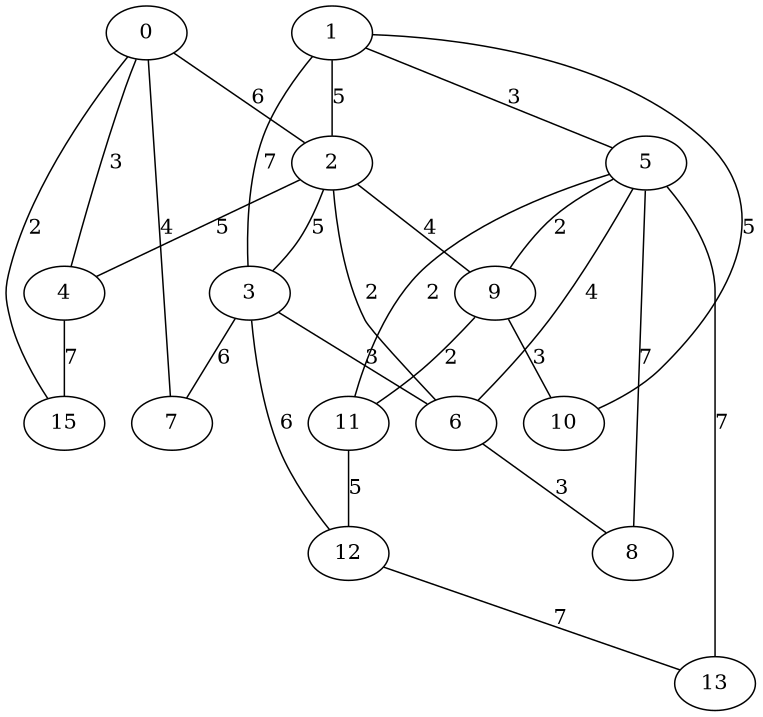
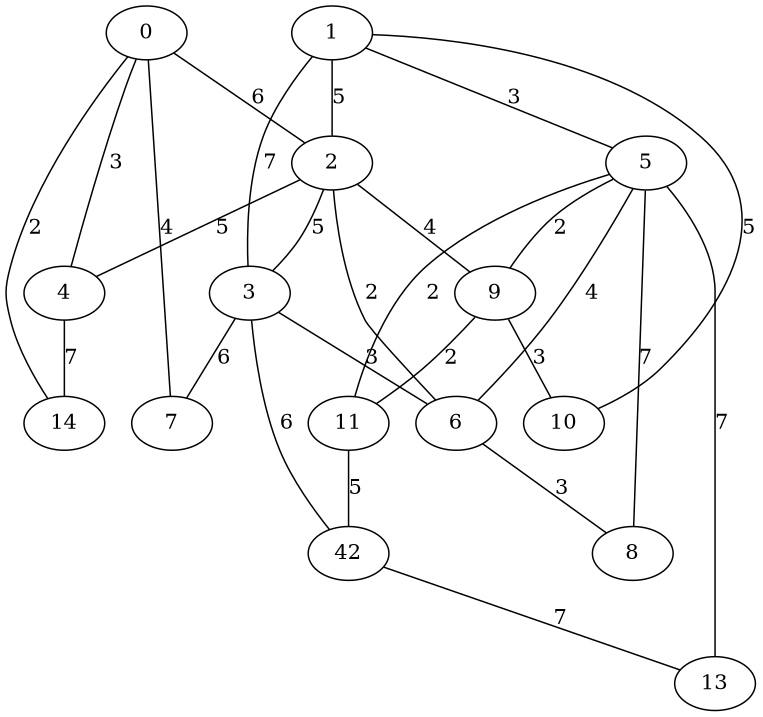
(64, 423) -> (64, 423)
(349, 553) -> (349, 553)
